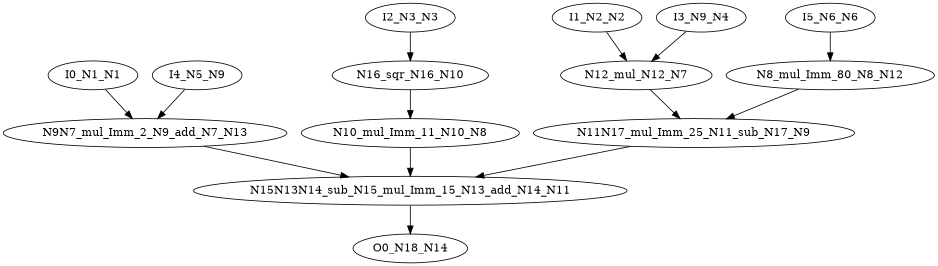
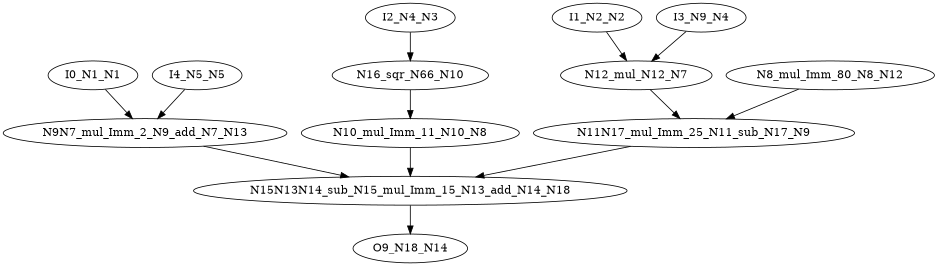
(410, 18) -> (410, 18)
(830, 18) -> none
(197, 75) -> (197, 75)
(410, 75) -> (410, 75)
(410, 191) -> (410, 191)
(410, 248) -> (410, 248)
